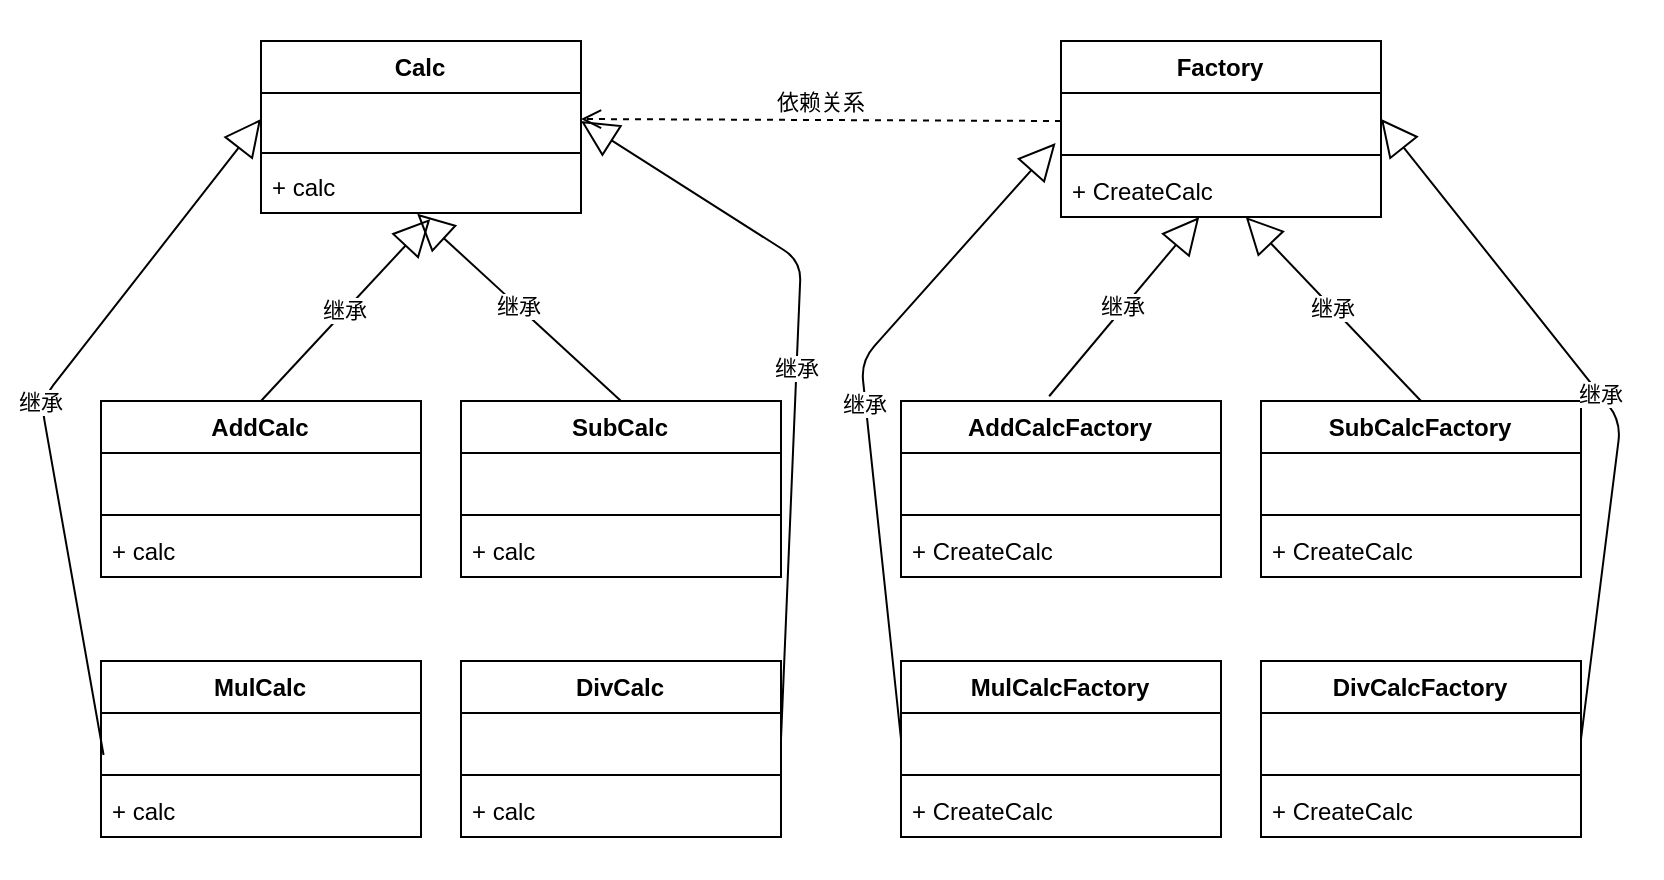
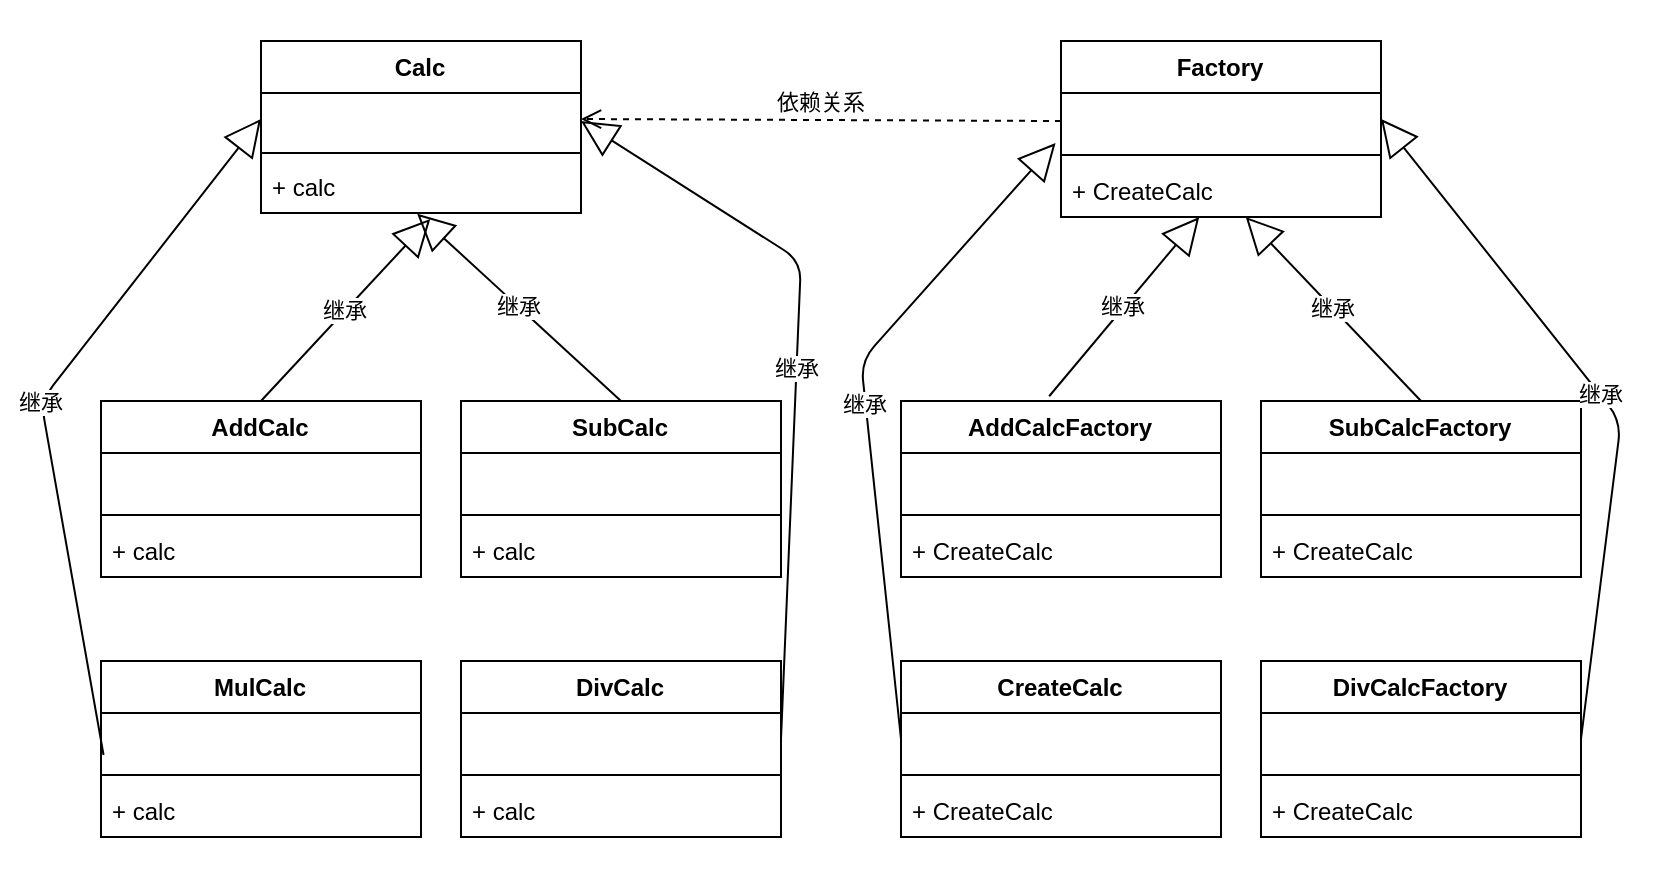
(1060, 688) -> (1060, 688)
